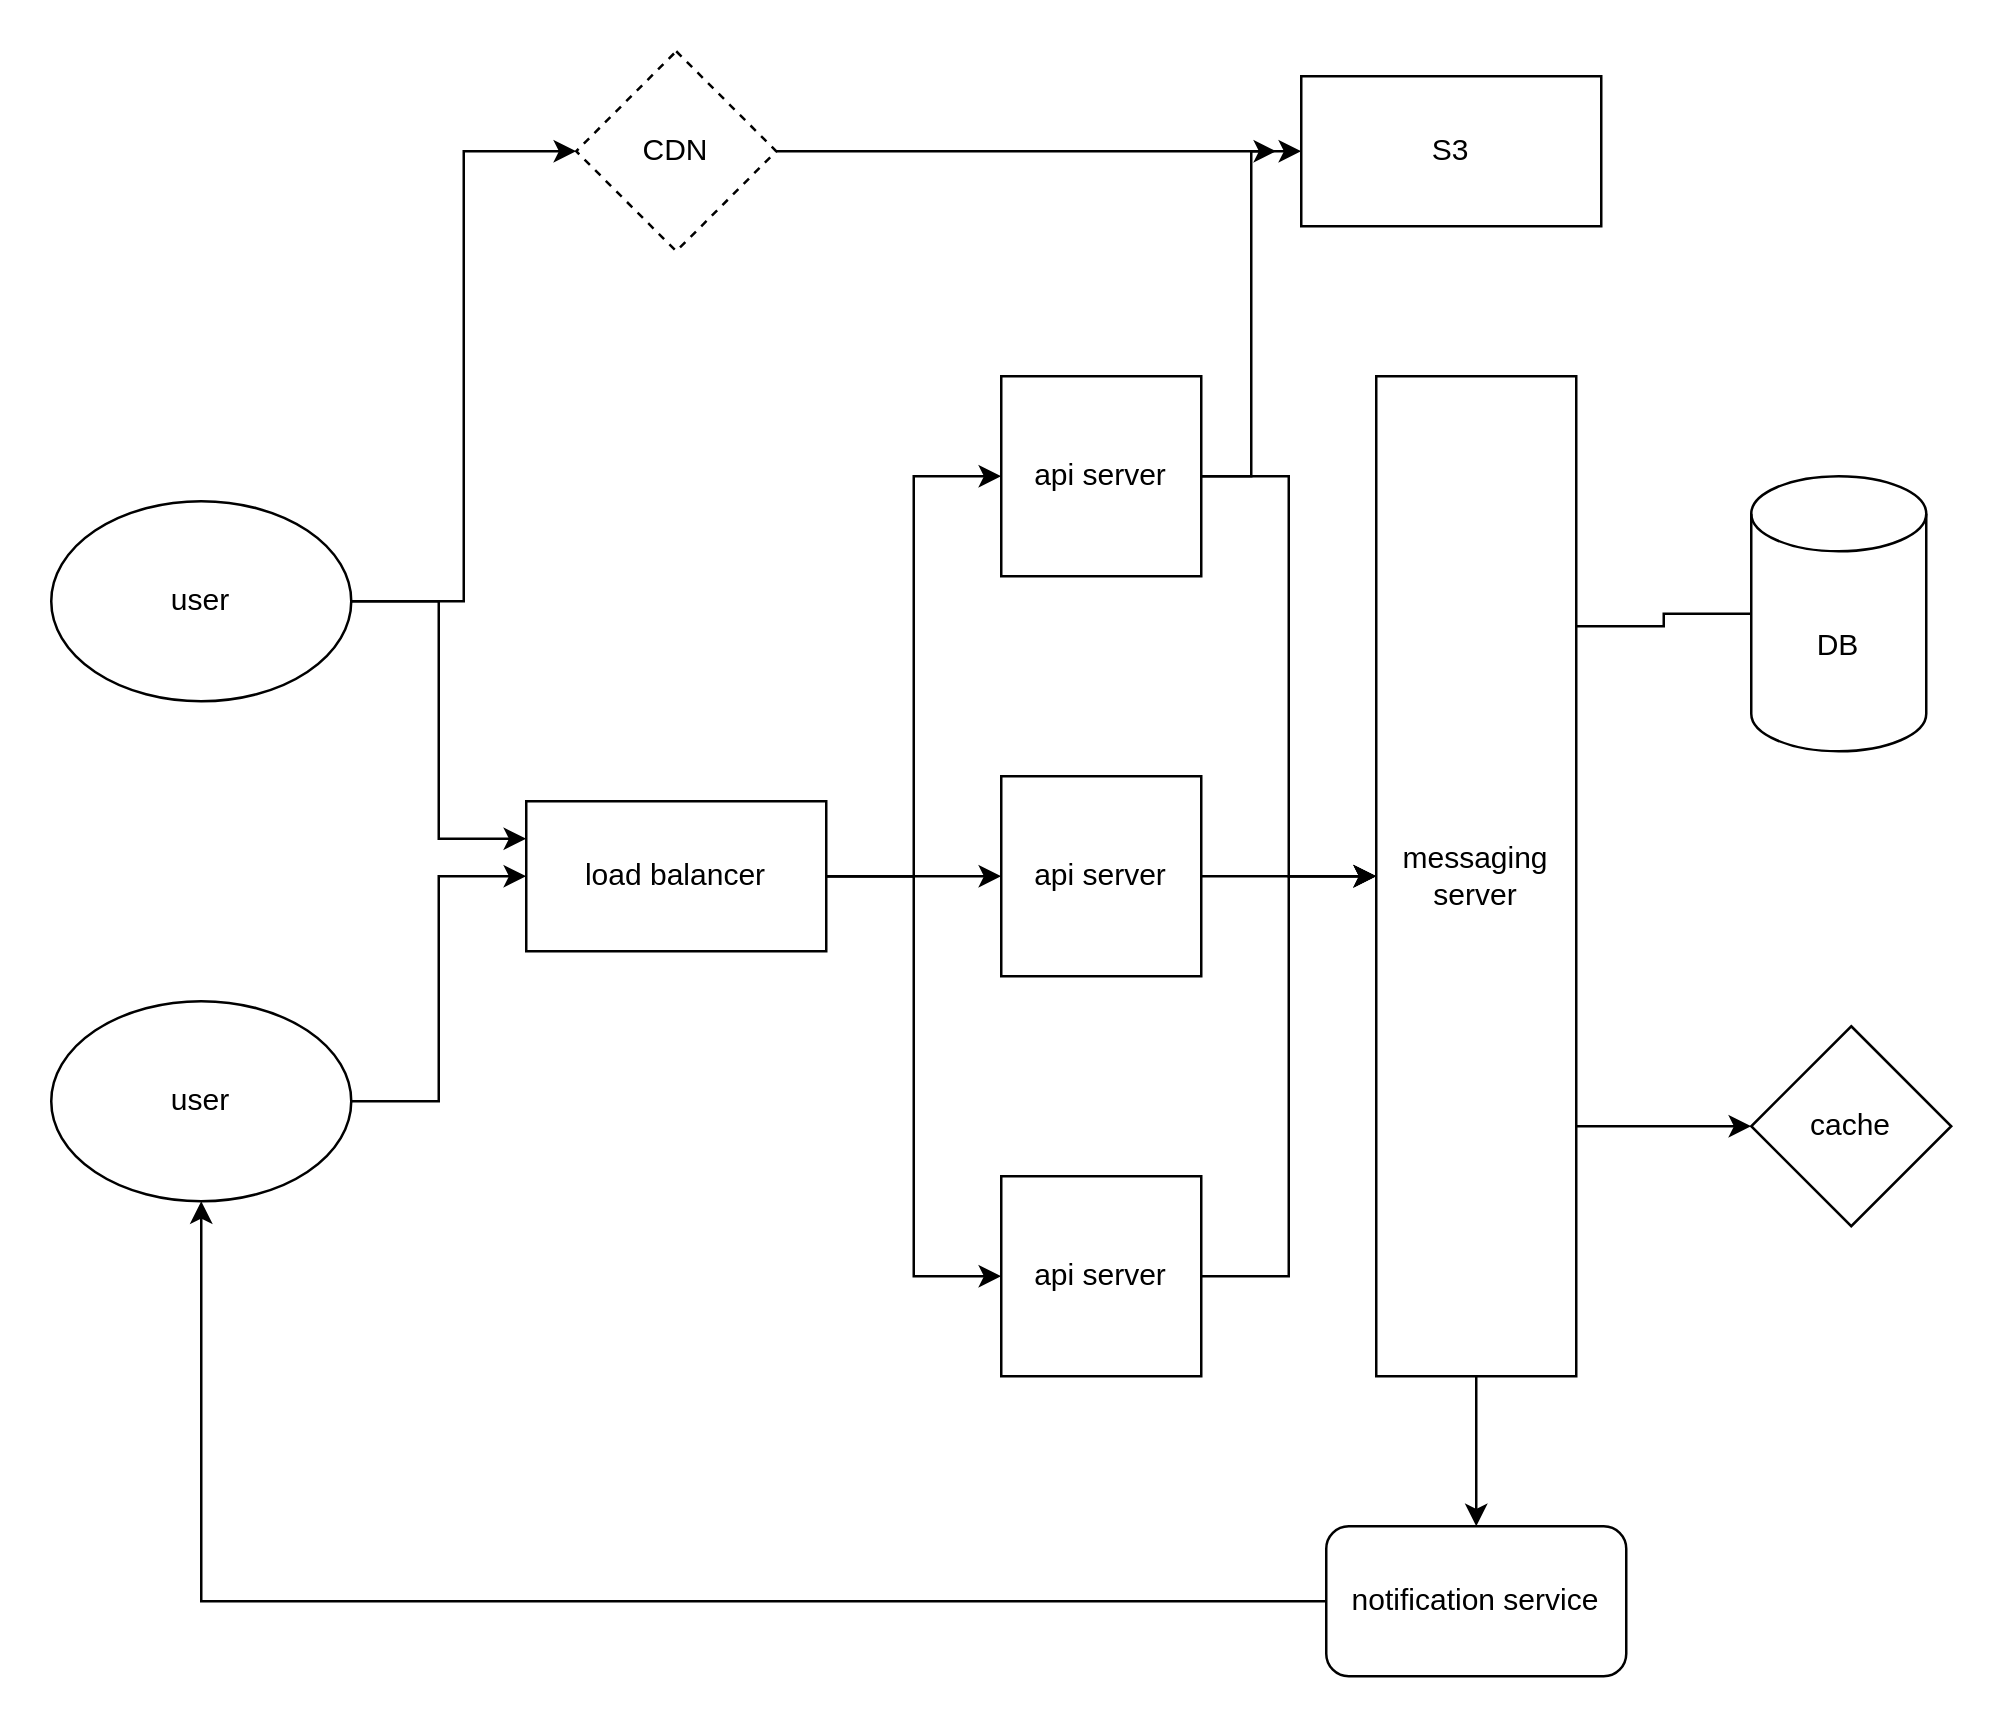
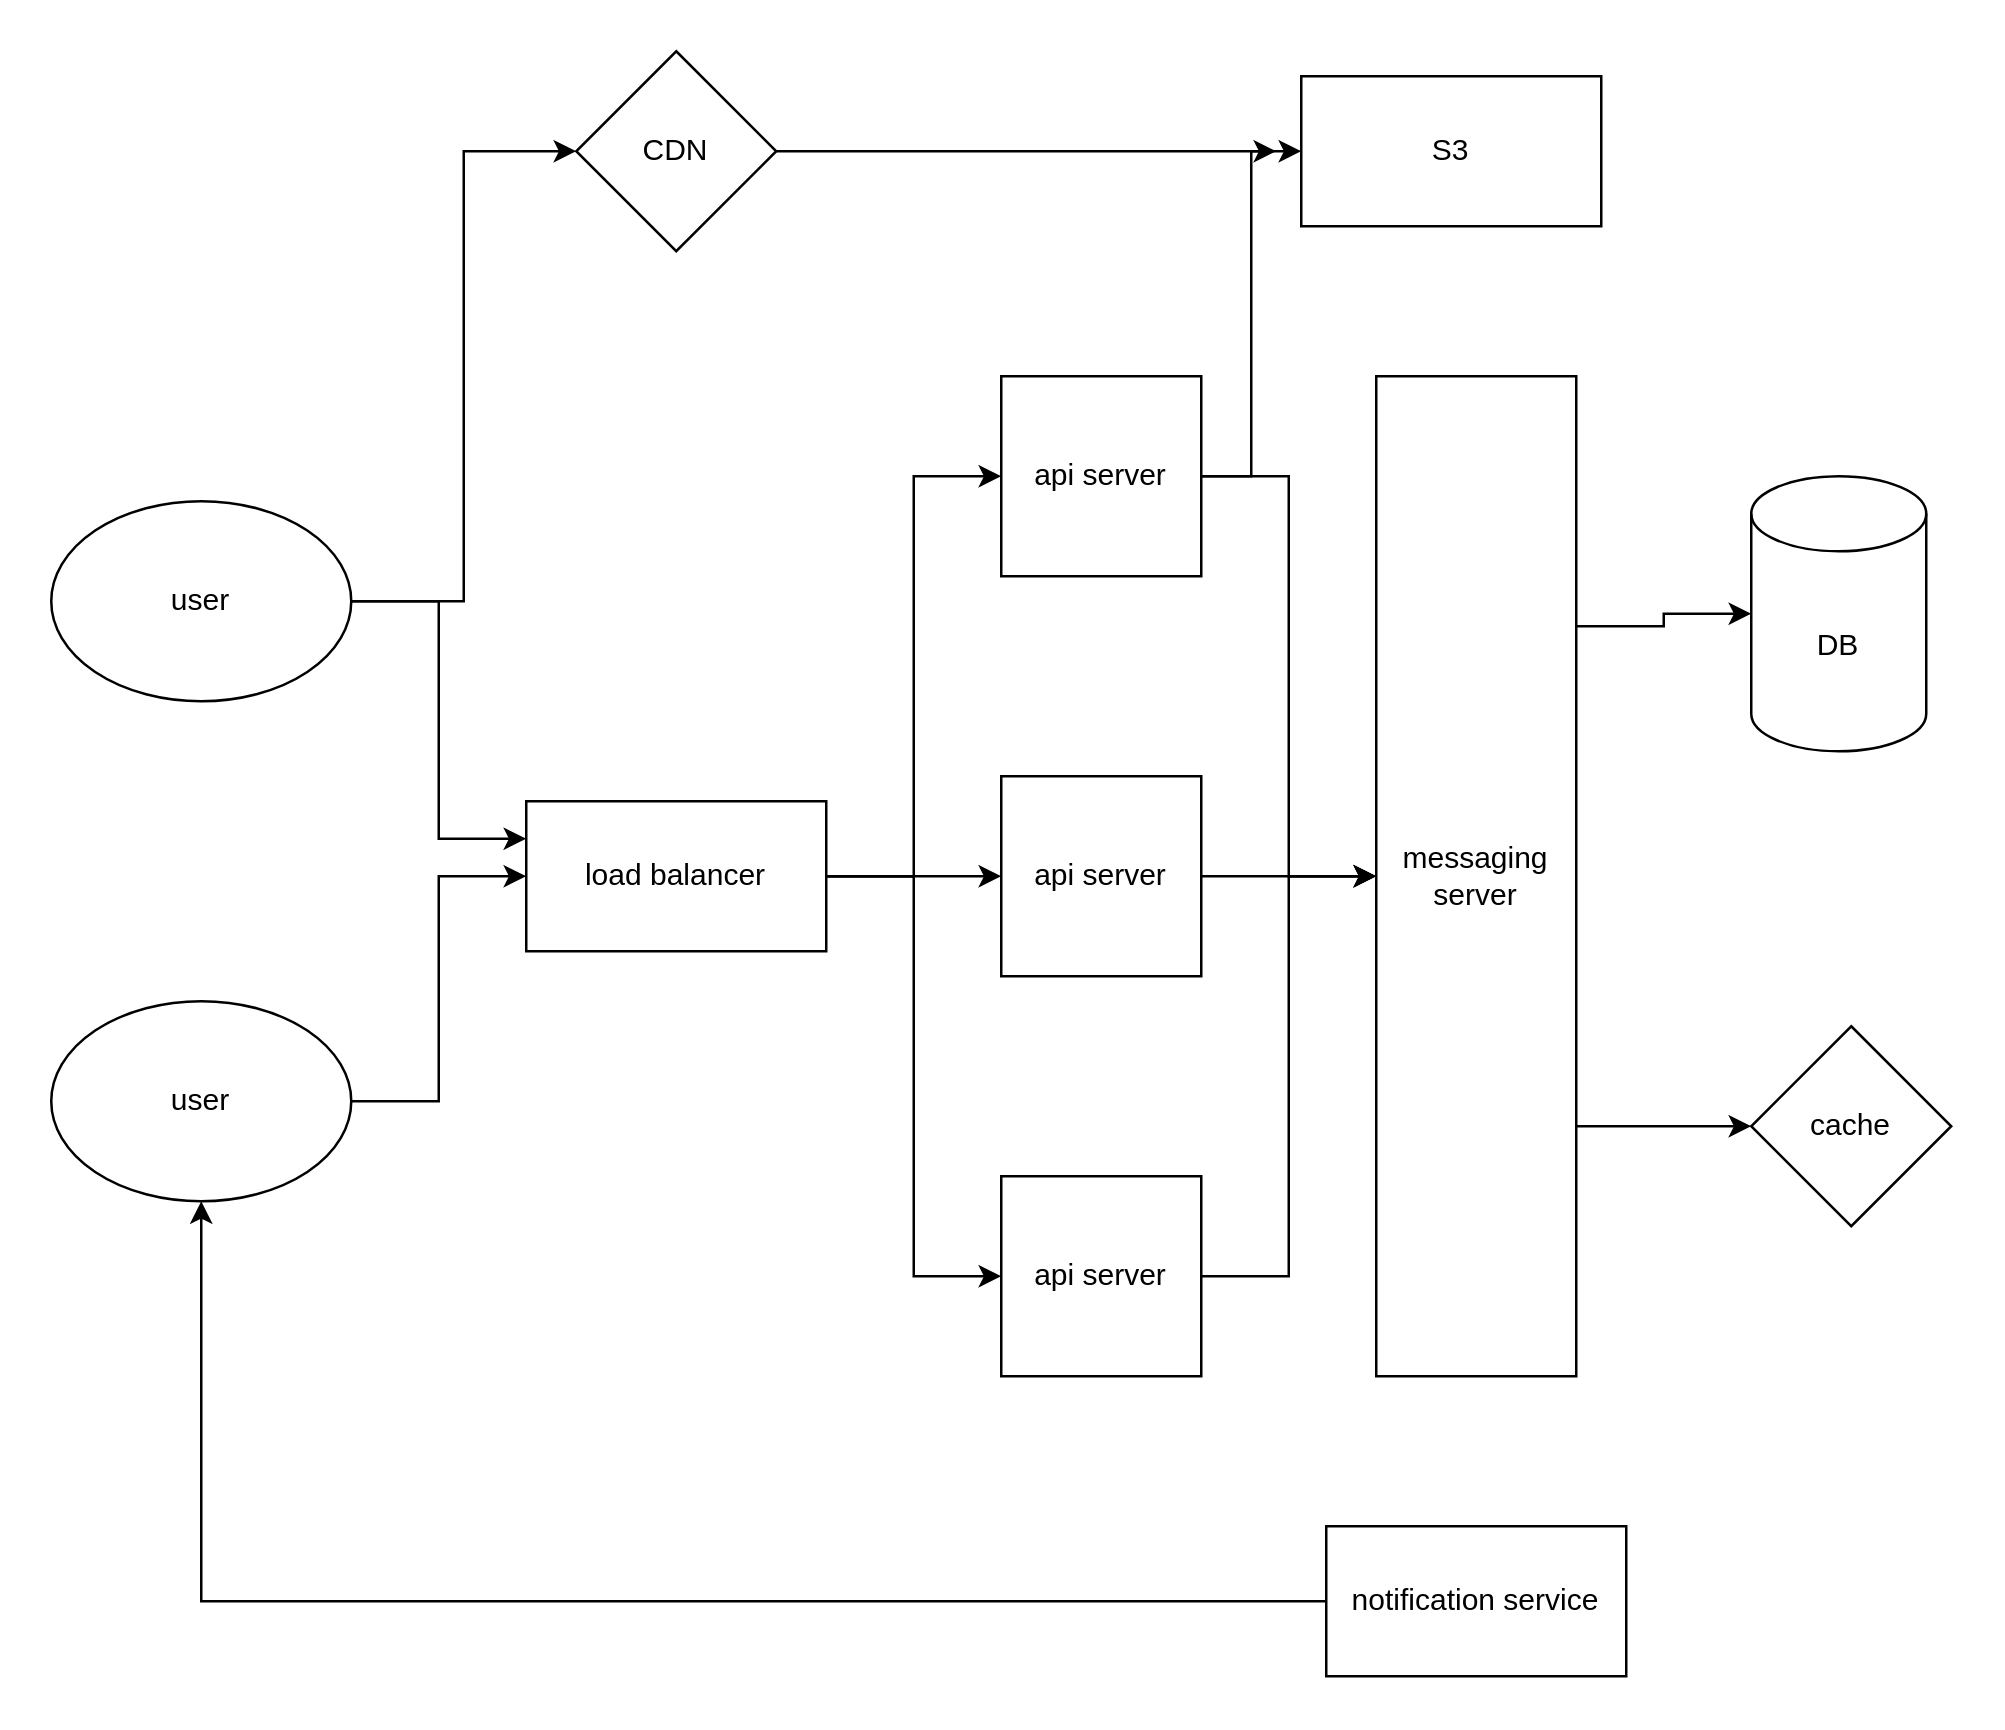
(676, 151) -> (676, 151)
(1740, 614) -> (1733, 614)
(1476, 1443) -> none
(1476, 1601) -> (1476, 1601)
